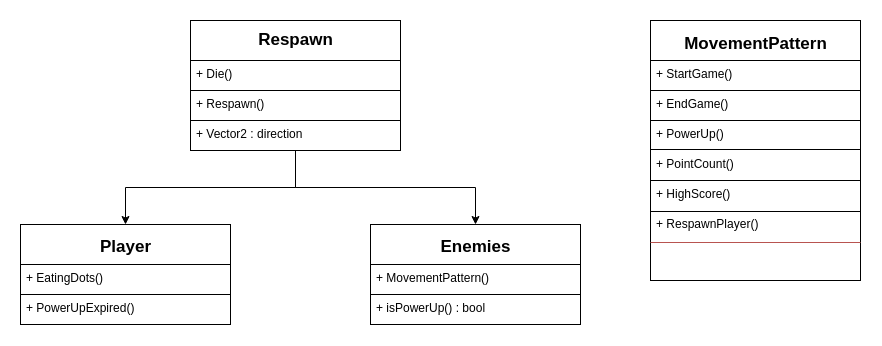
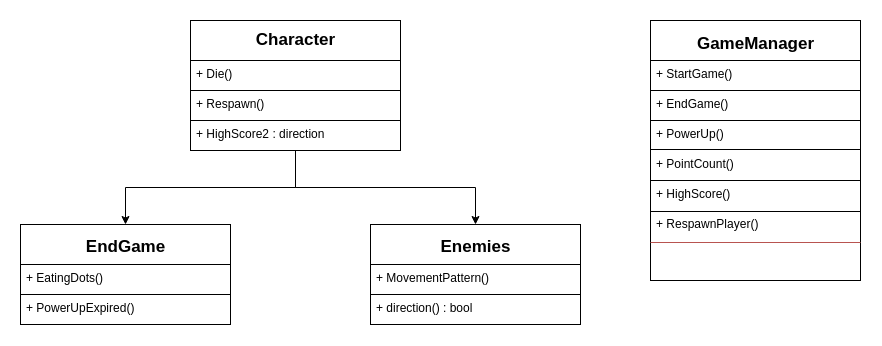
(296, 41) -> (296, 41)
(756, 45) -> (756, 45)
(258, 135) -> (266, 135)
(126, 248) -> (126, 248)
(434, 309) -> (433, 309)
